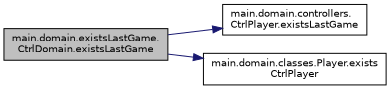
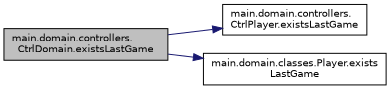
(86, 44) -> (86, 44)
(295, 69) -> (295, 69)
